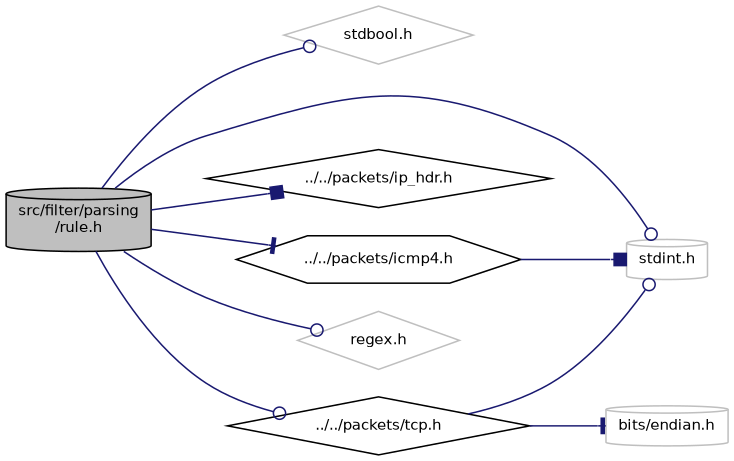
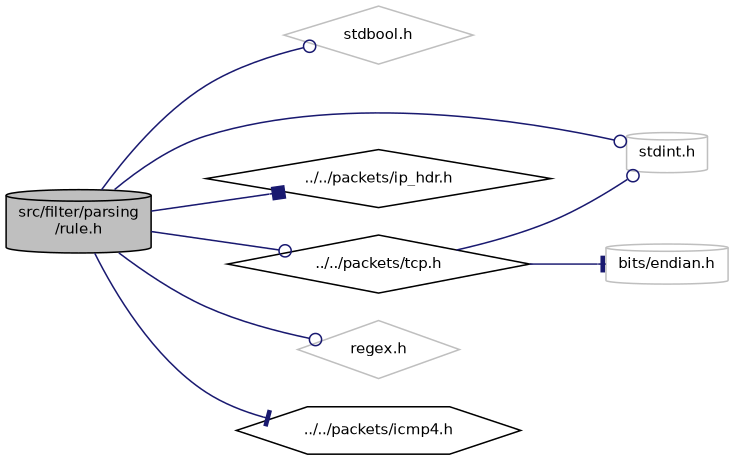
(566, 259) -> none
